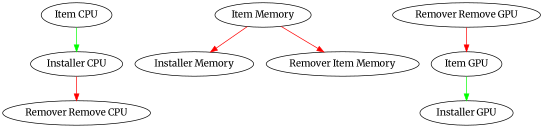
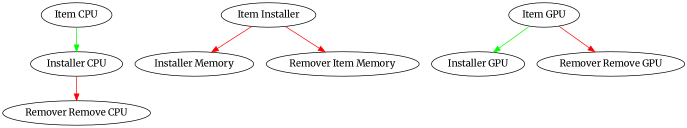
(263, 15) -> (269, 15)
(467, 36) -> (574, 37)
